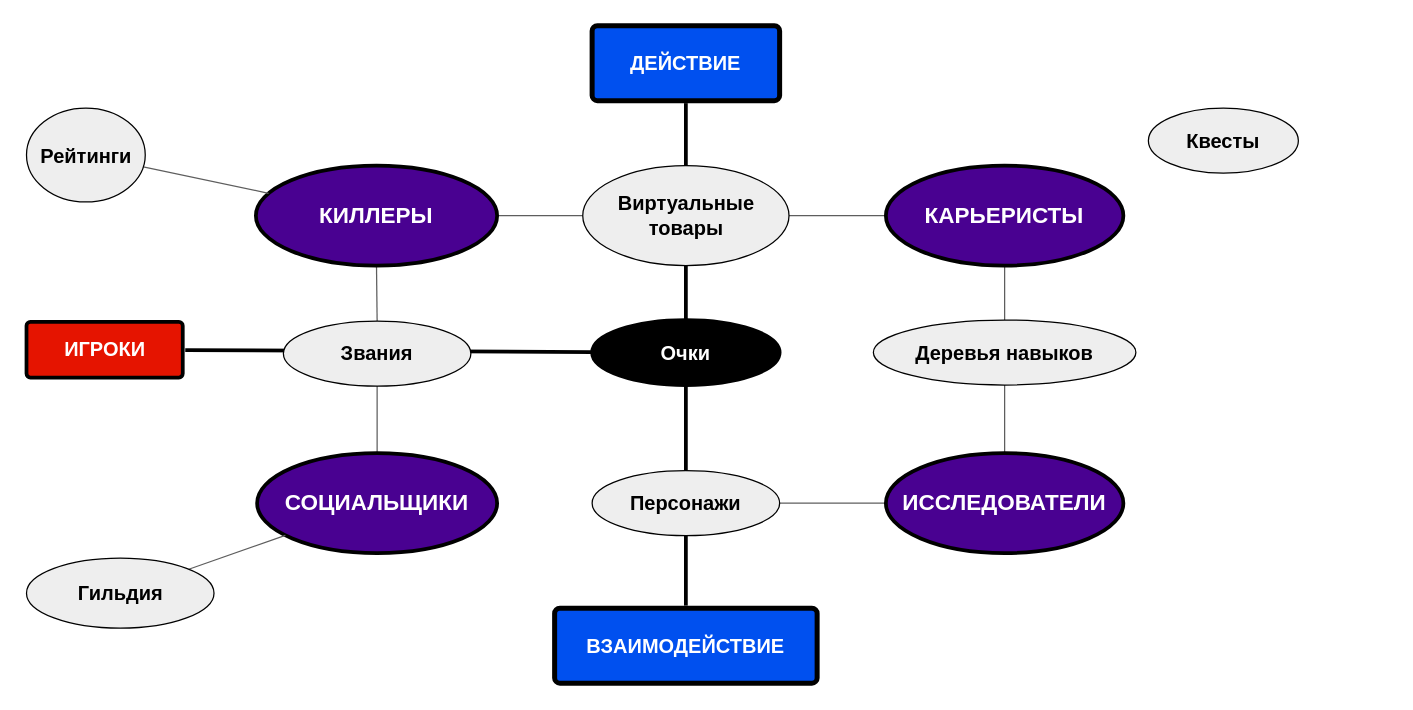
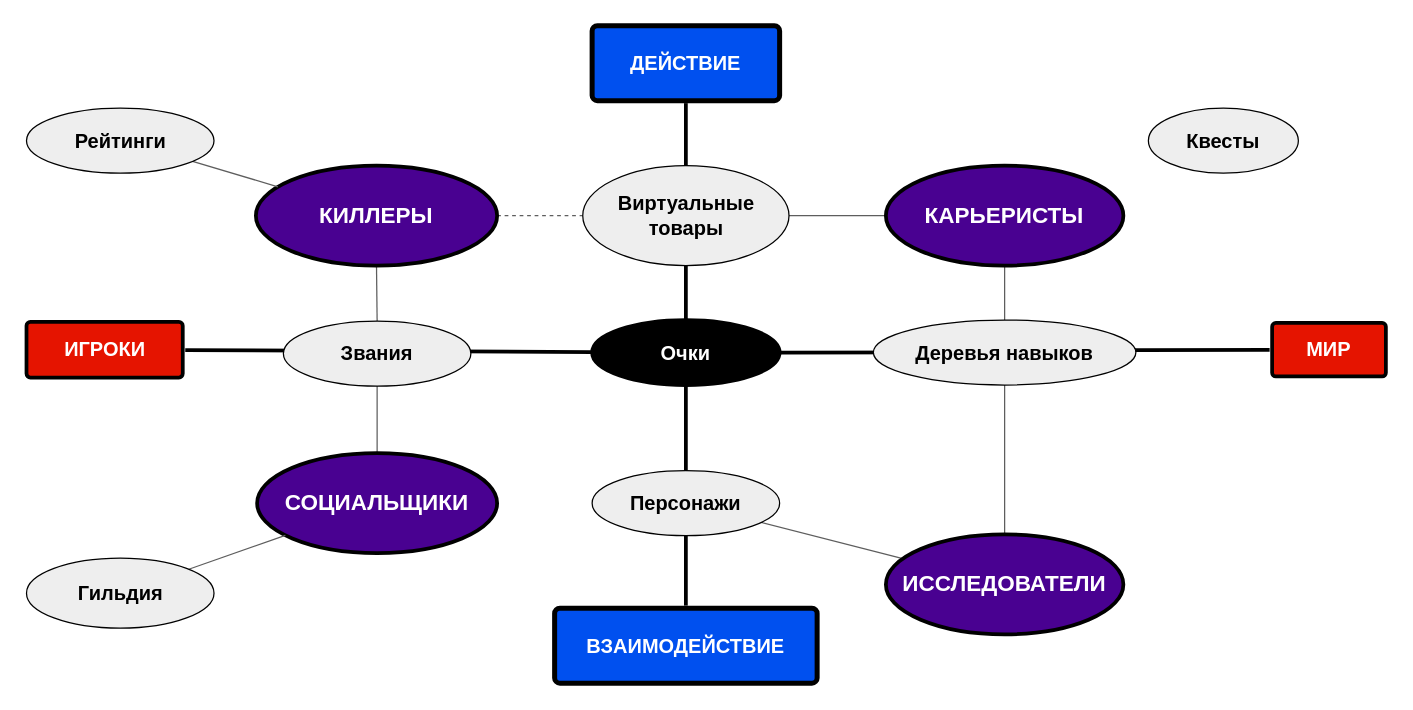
(86, 155) -> (120, 141)
(540, 216) -> (540, 216)
none -> (1203, 350)
none -> (1329, 350)
(1004, 503) -> (1004, 584)
